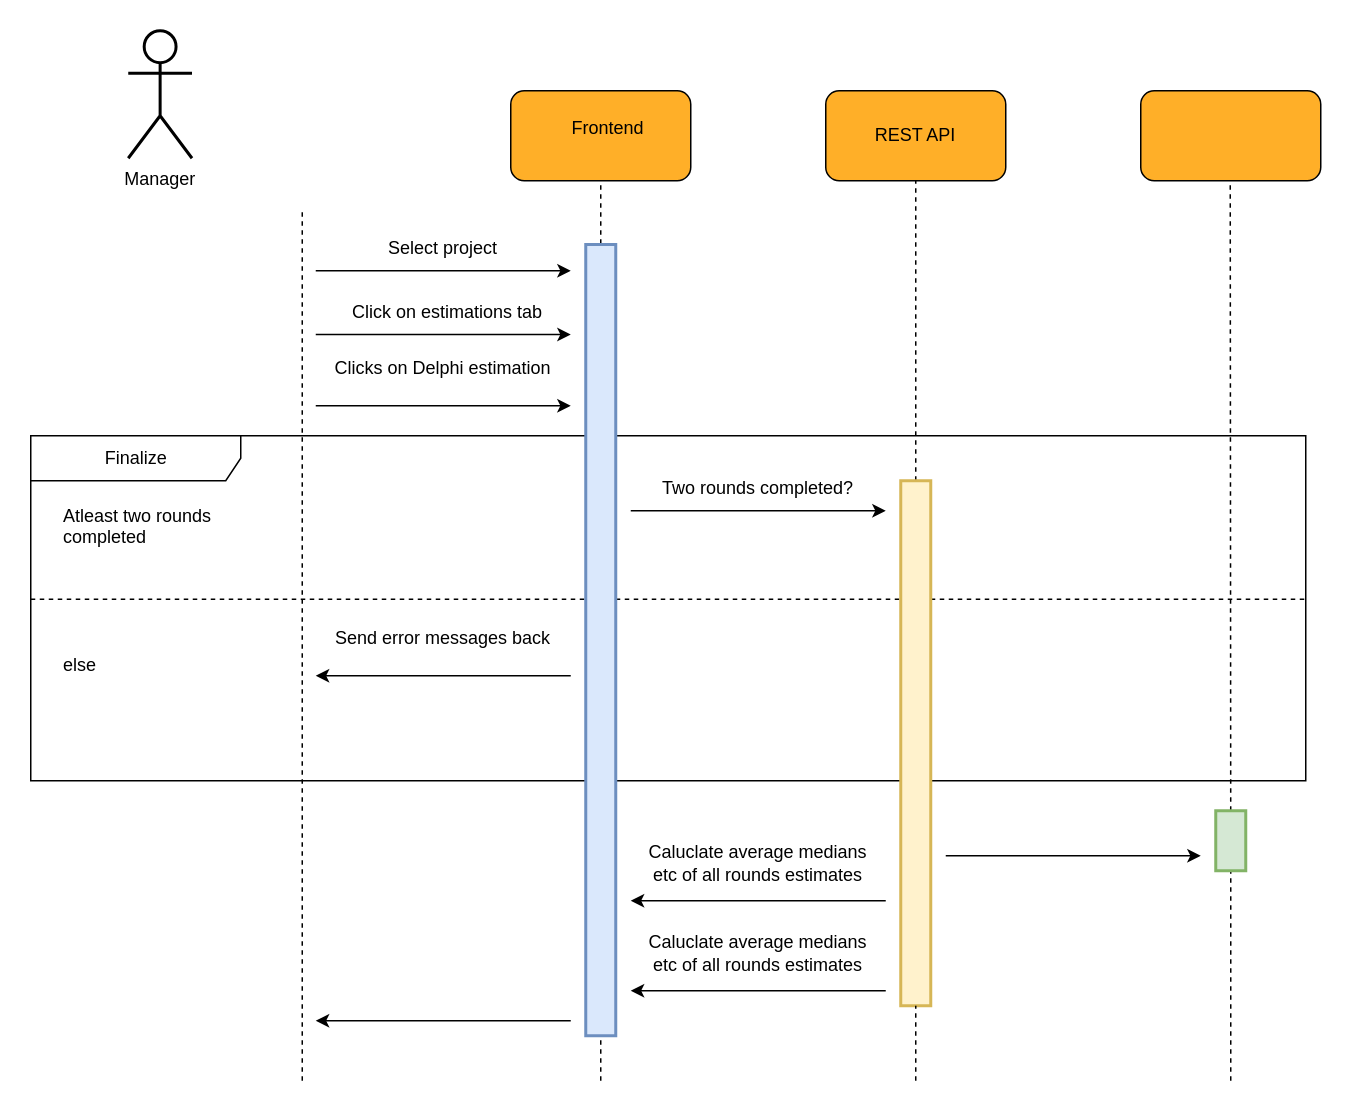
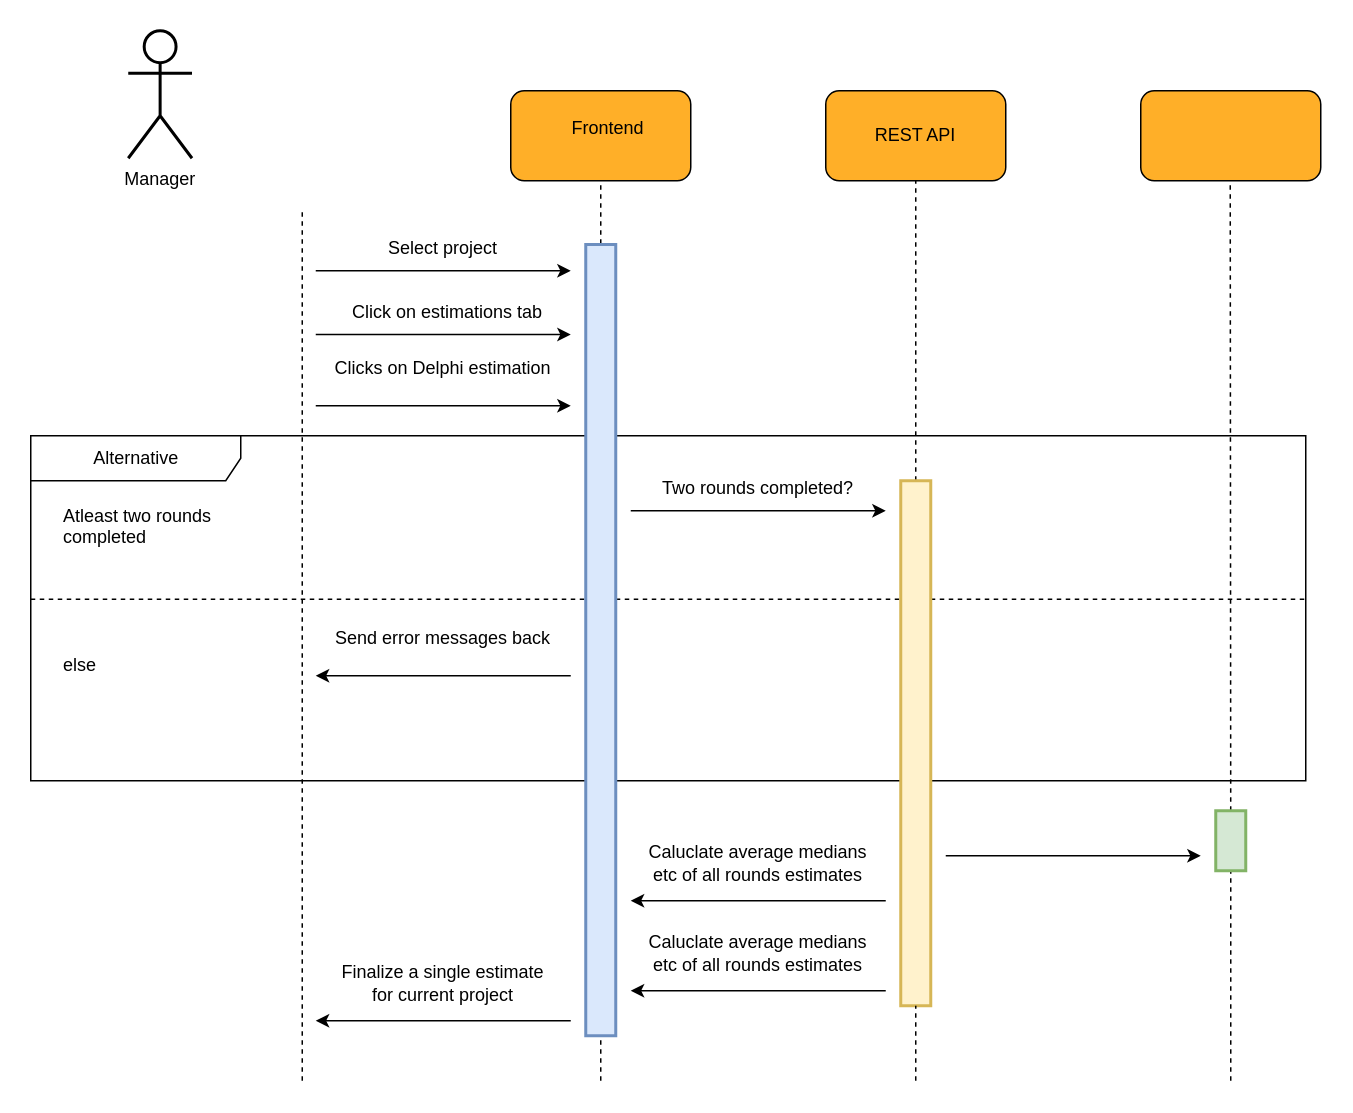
(137, 458) -> (137, 458)
none -> (443, 983)
